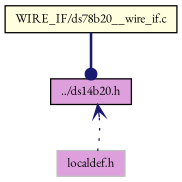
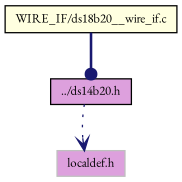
(91, 19) -> (91, 19)
(100, 134) -> (83, 121)
